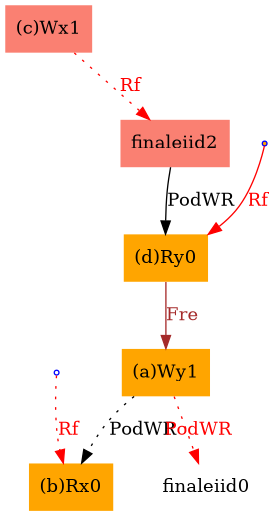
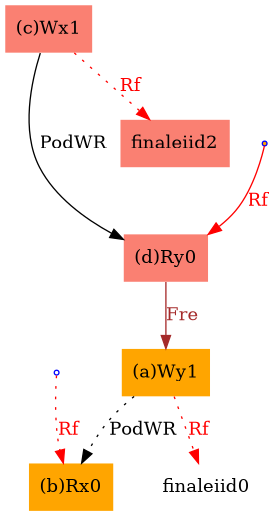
(167, 194) -> (36, 159)
(166, 258) -> (166, 258)
(199, 430) -> (199, 430)
